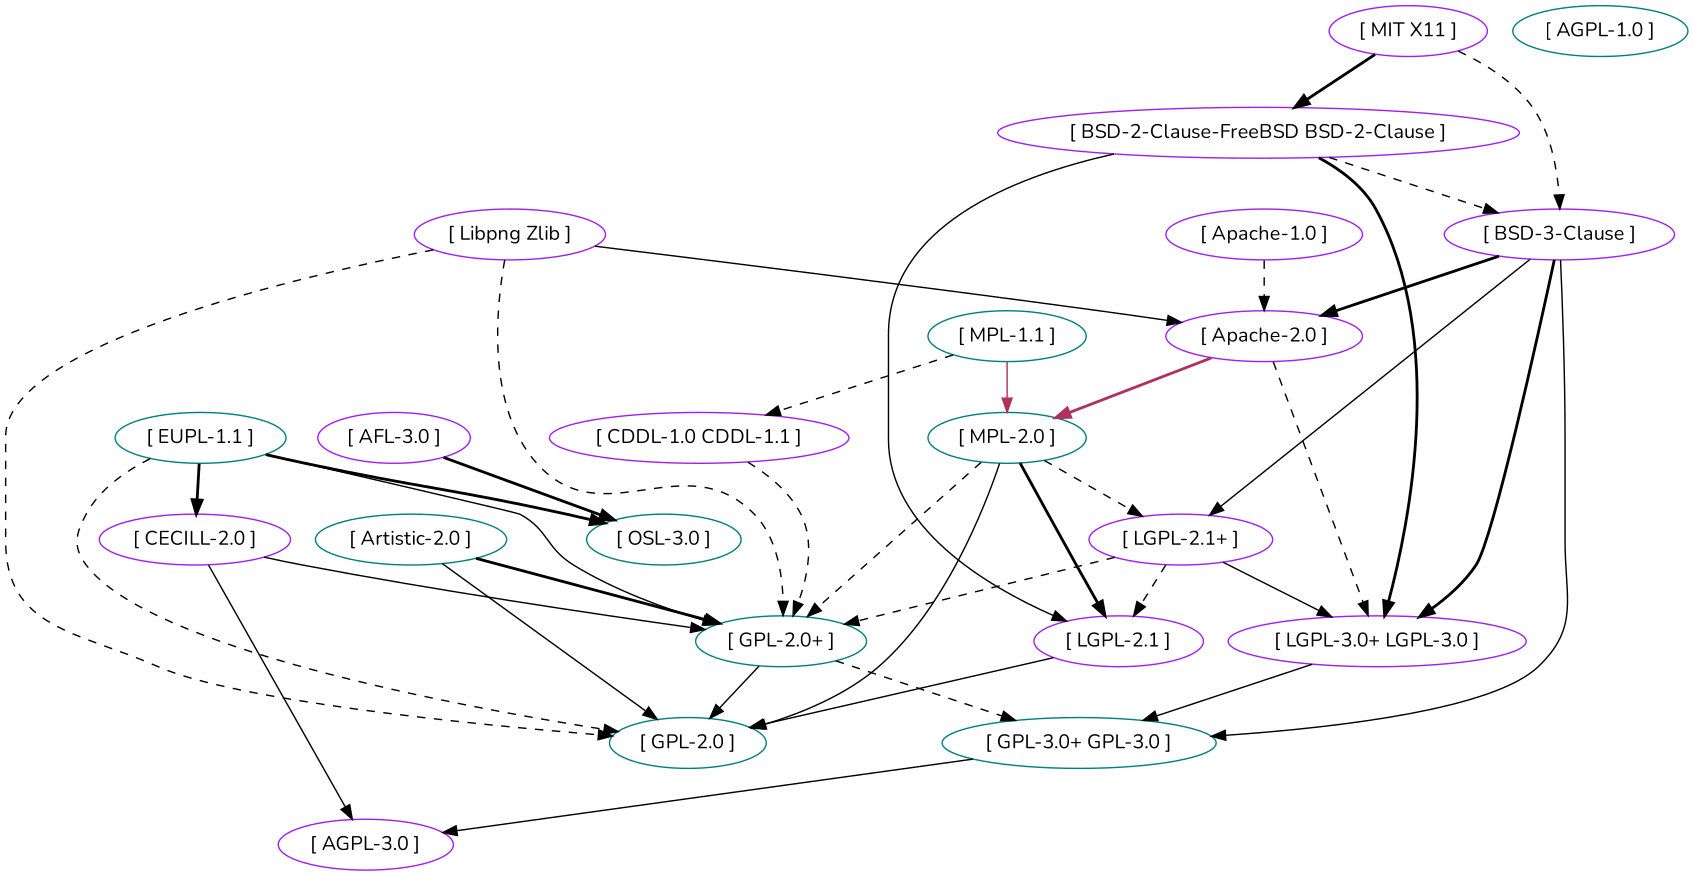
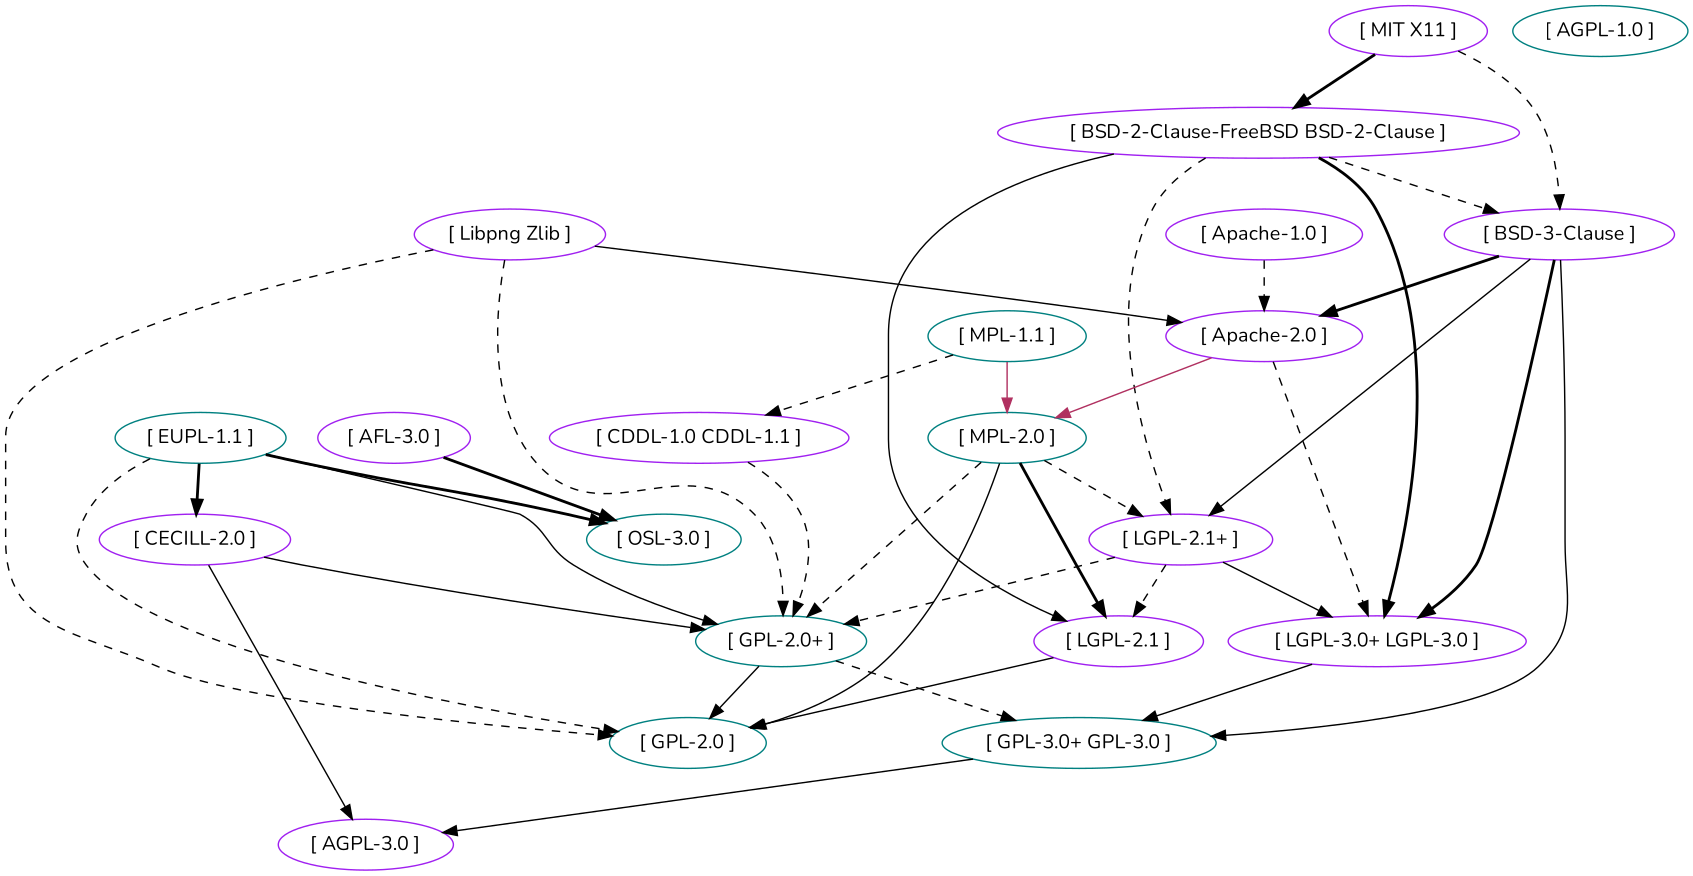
none -> (1129, 328)
(1140, 385) -> (1144, 384)
(411, 540) -> none
